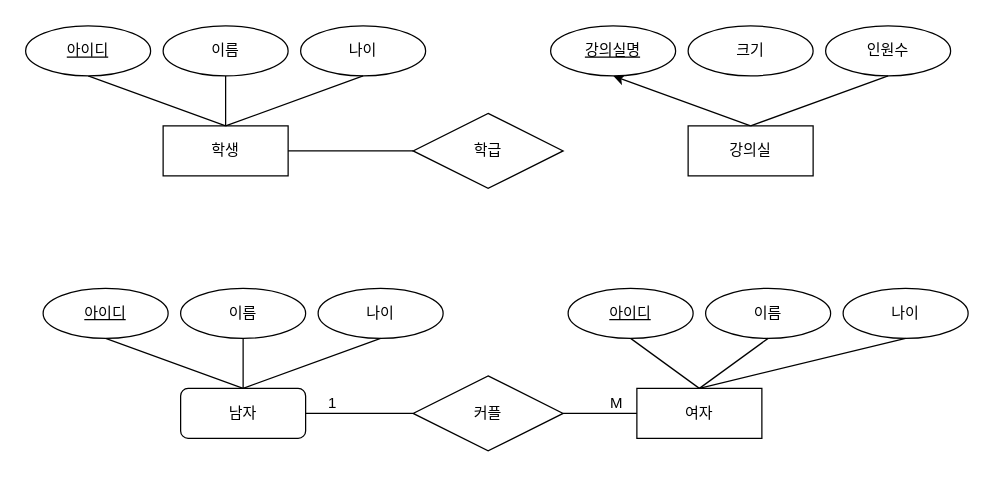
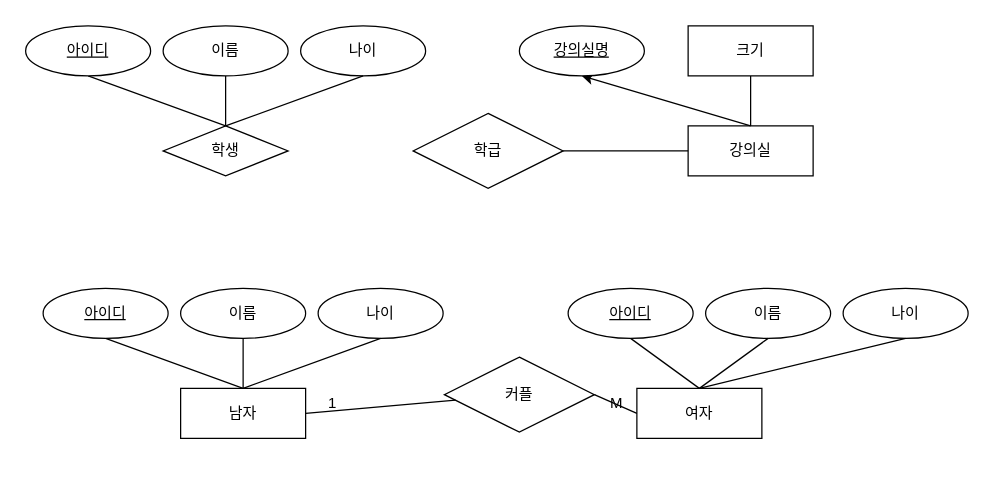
(613, 51) -> (582, 51)
(751, 51) -> (751, 51)
(888, 51) -> none
none -> (751, 100)
(819, 101) -> none
(226, 151) -> (226, 151)
(350, 151) -> none
none -> (625, 151)
(243, 413) -> (243, 413)
(488, 413) -> (519, 394)
